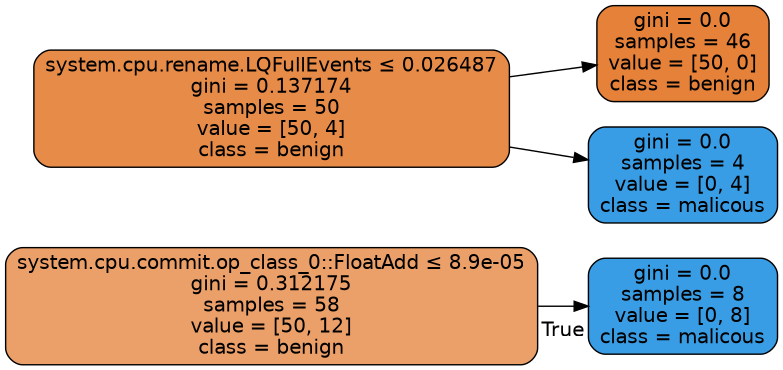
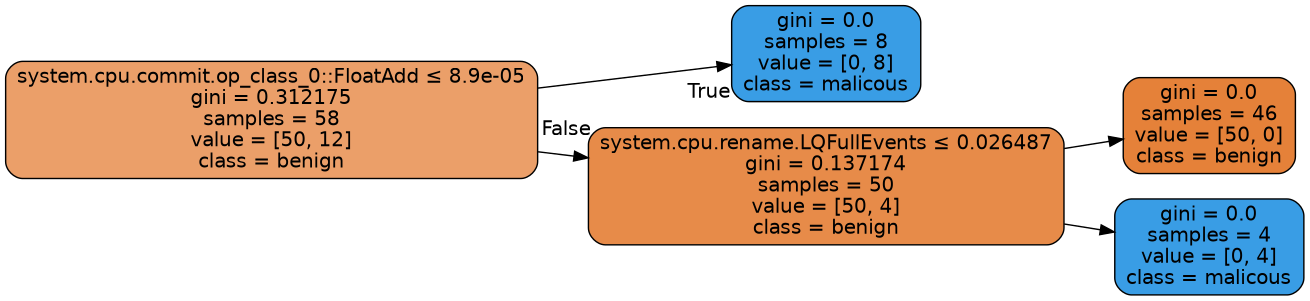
none -> (556, 154)
